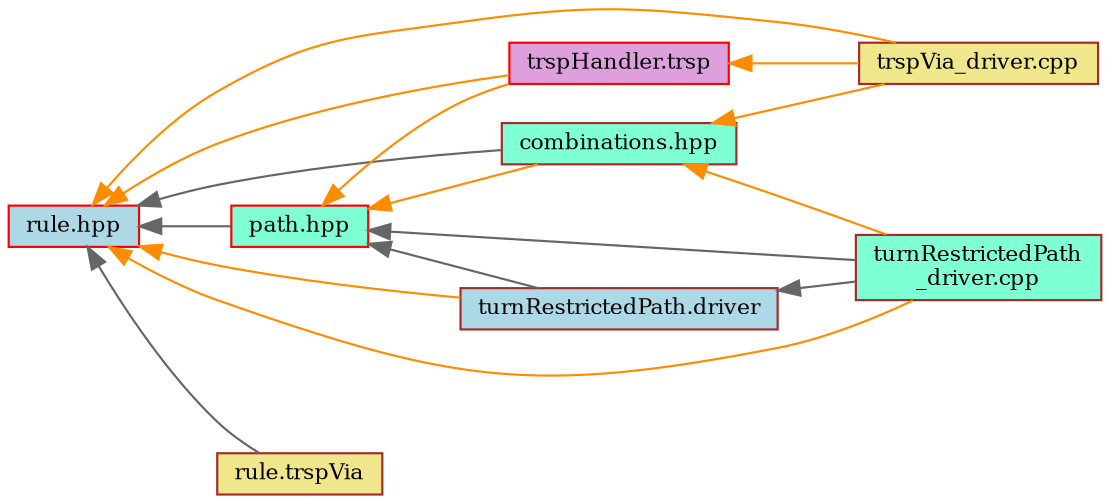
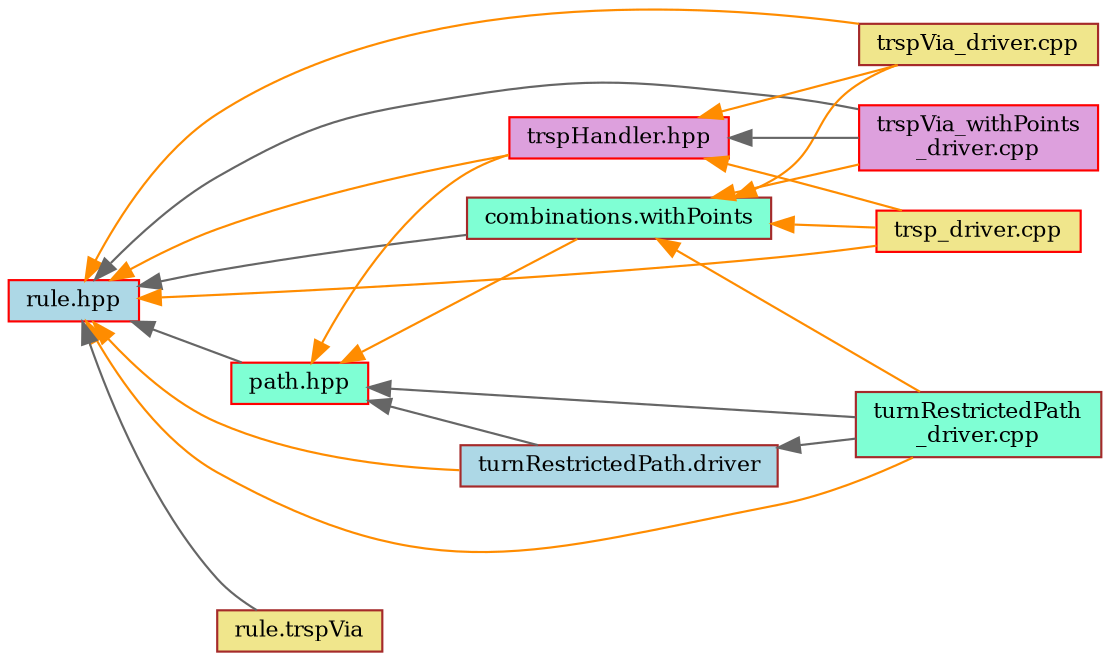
(619, 63) -> (619, 138)
none -> (979, 138)
(619, 144) -> (619, 218)
none -> (979, 231)
